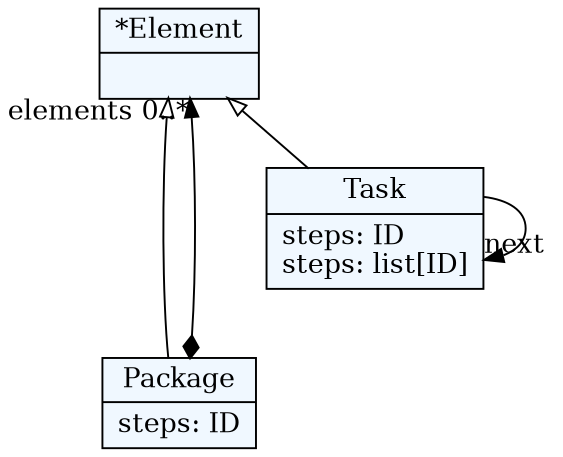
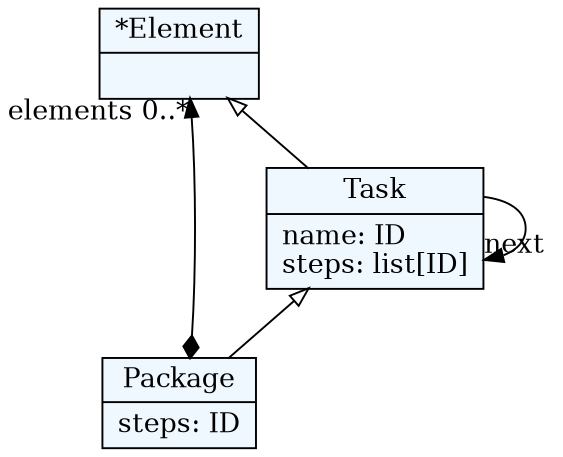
(343, 236) -> (344, 236)
(163, 238) -> (261, 330)
